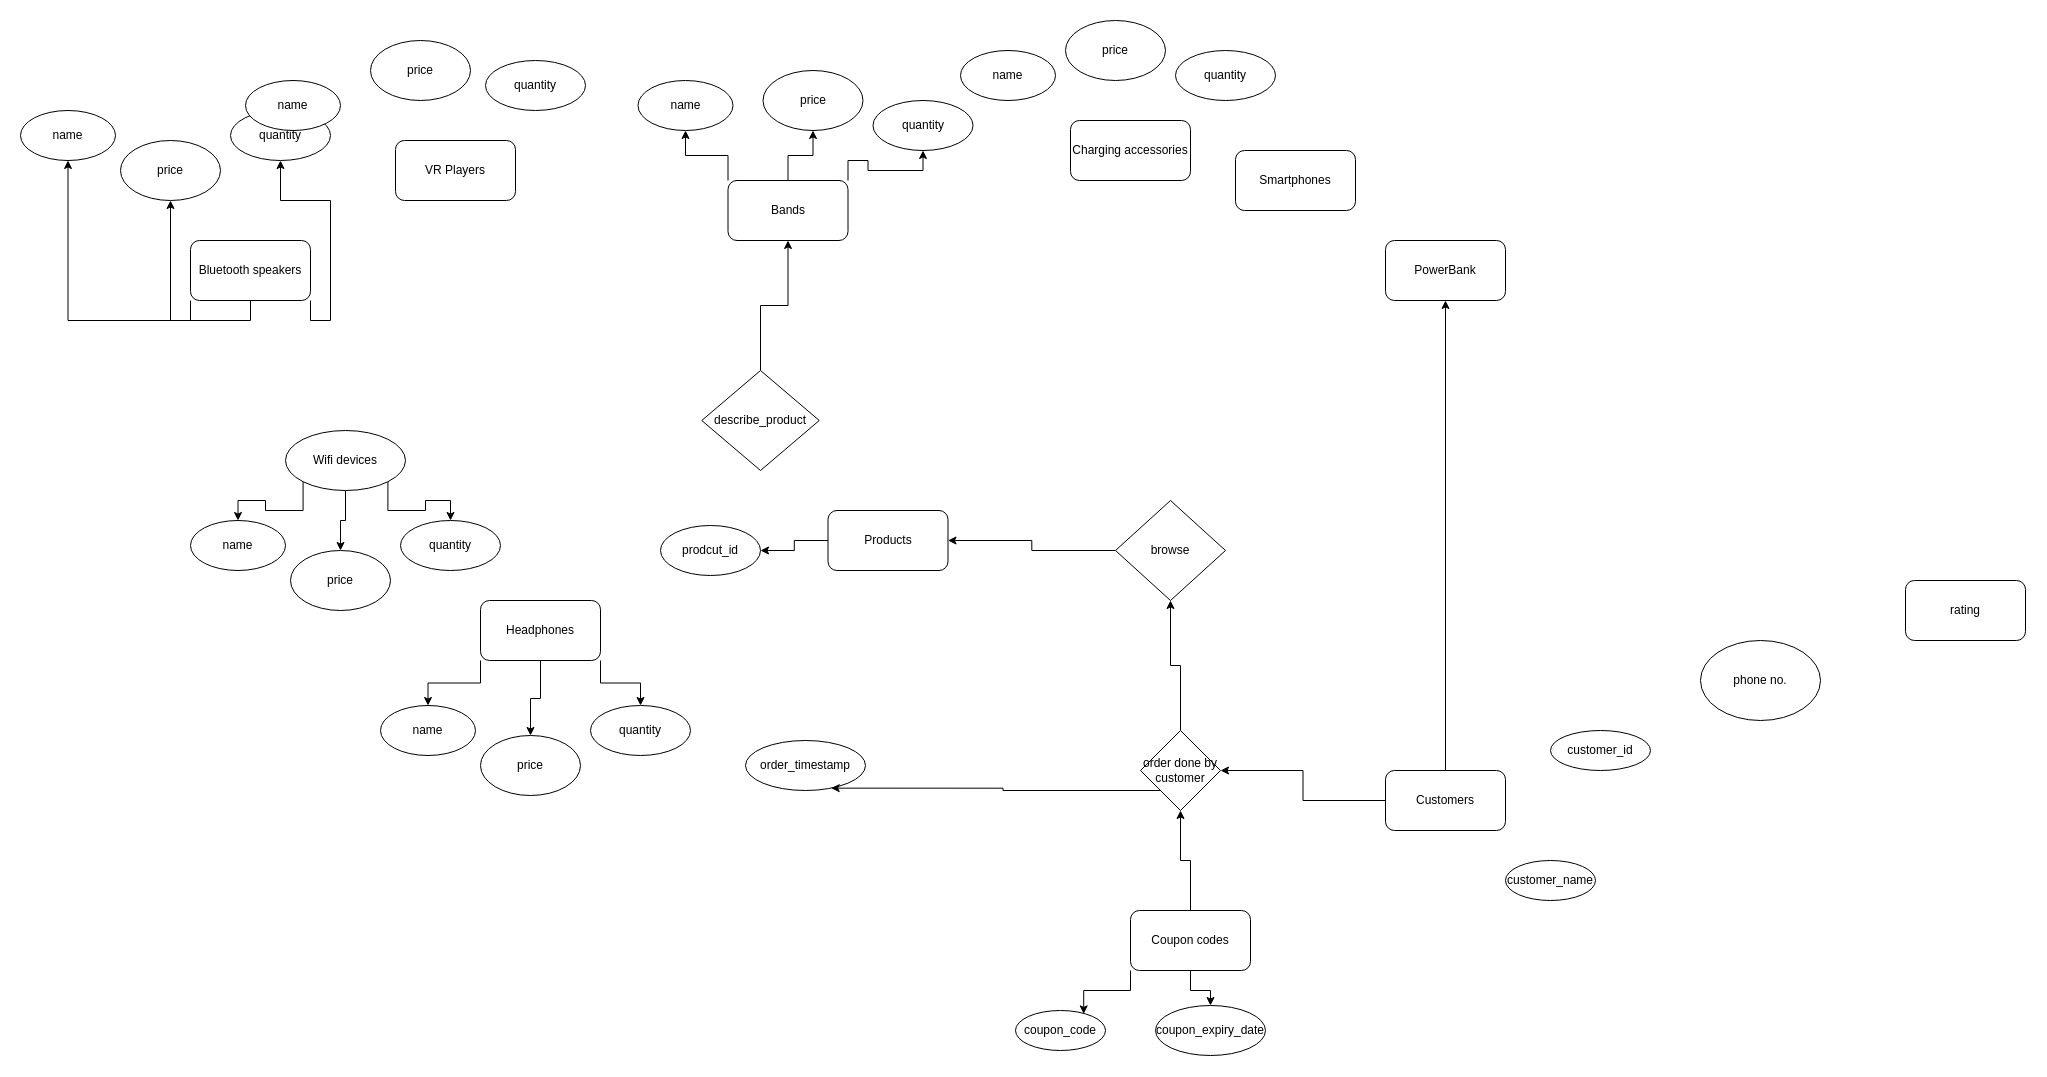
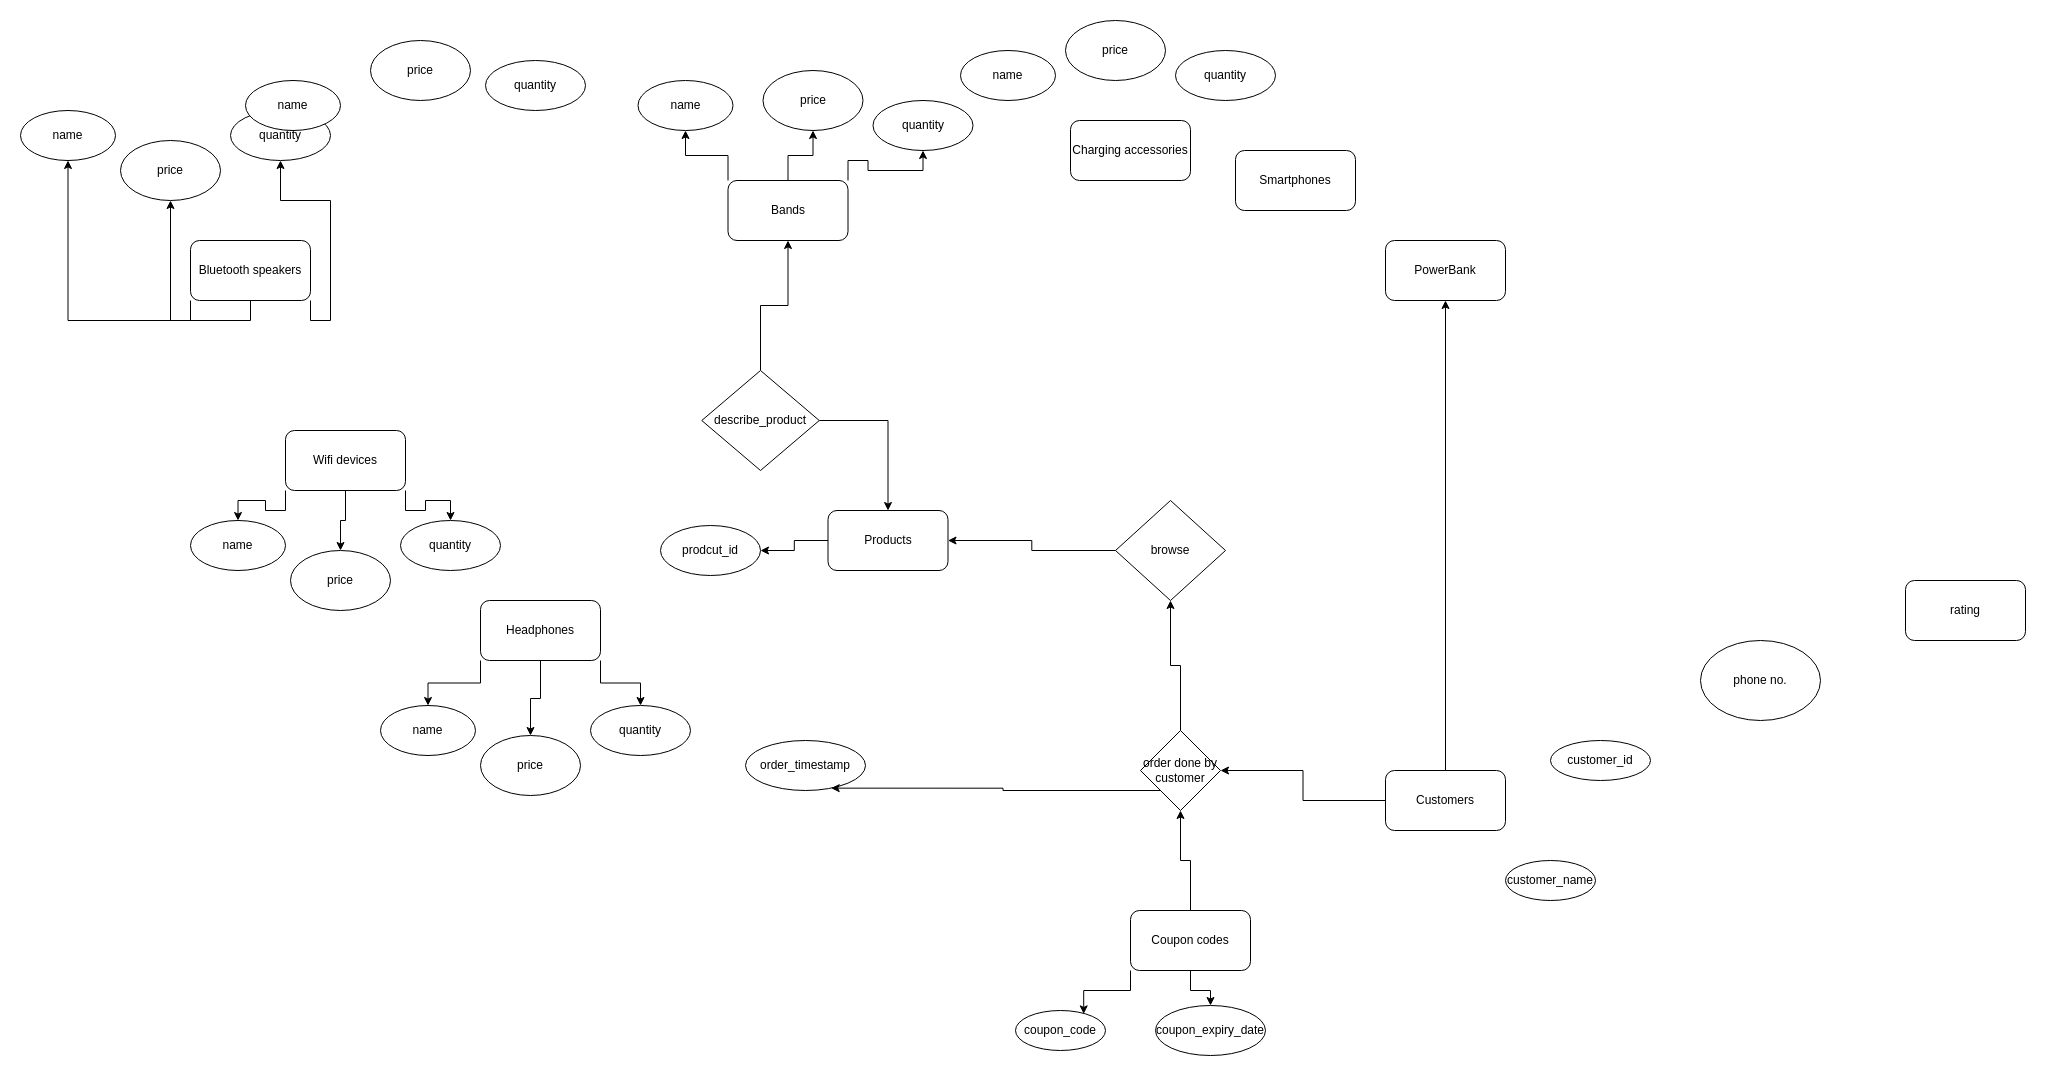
(456, 171) -> none
none -> (888, 428)
(346, 461) -> (346, 461)
(1601, 751) -> (1601, 761)
